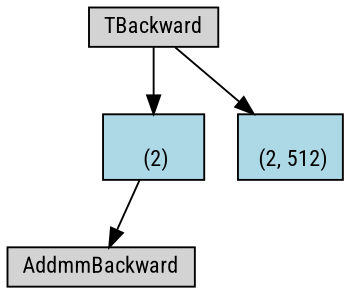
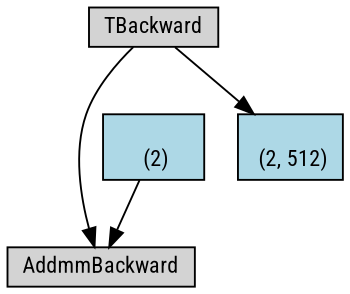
(154, 71) -> (82, 130)
